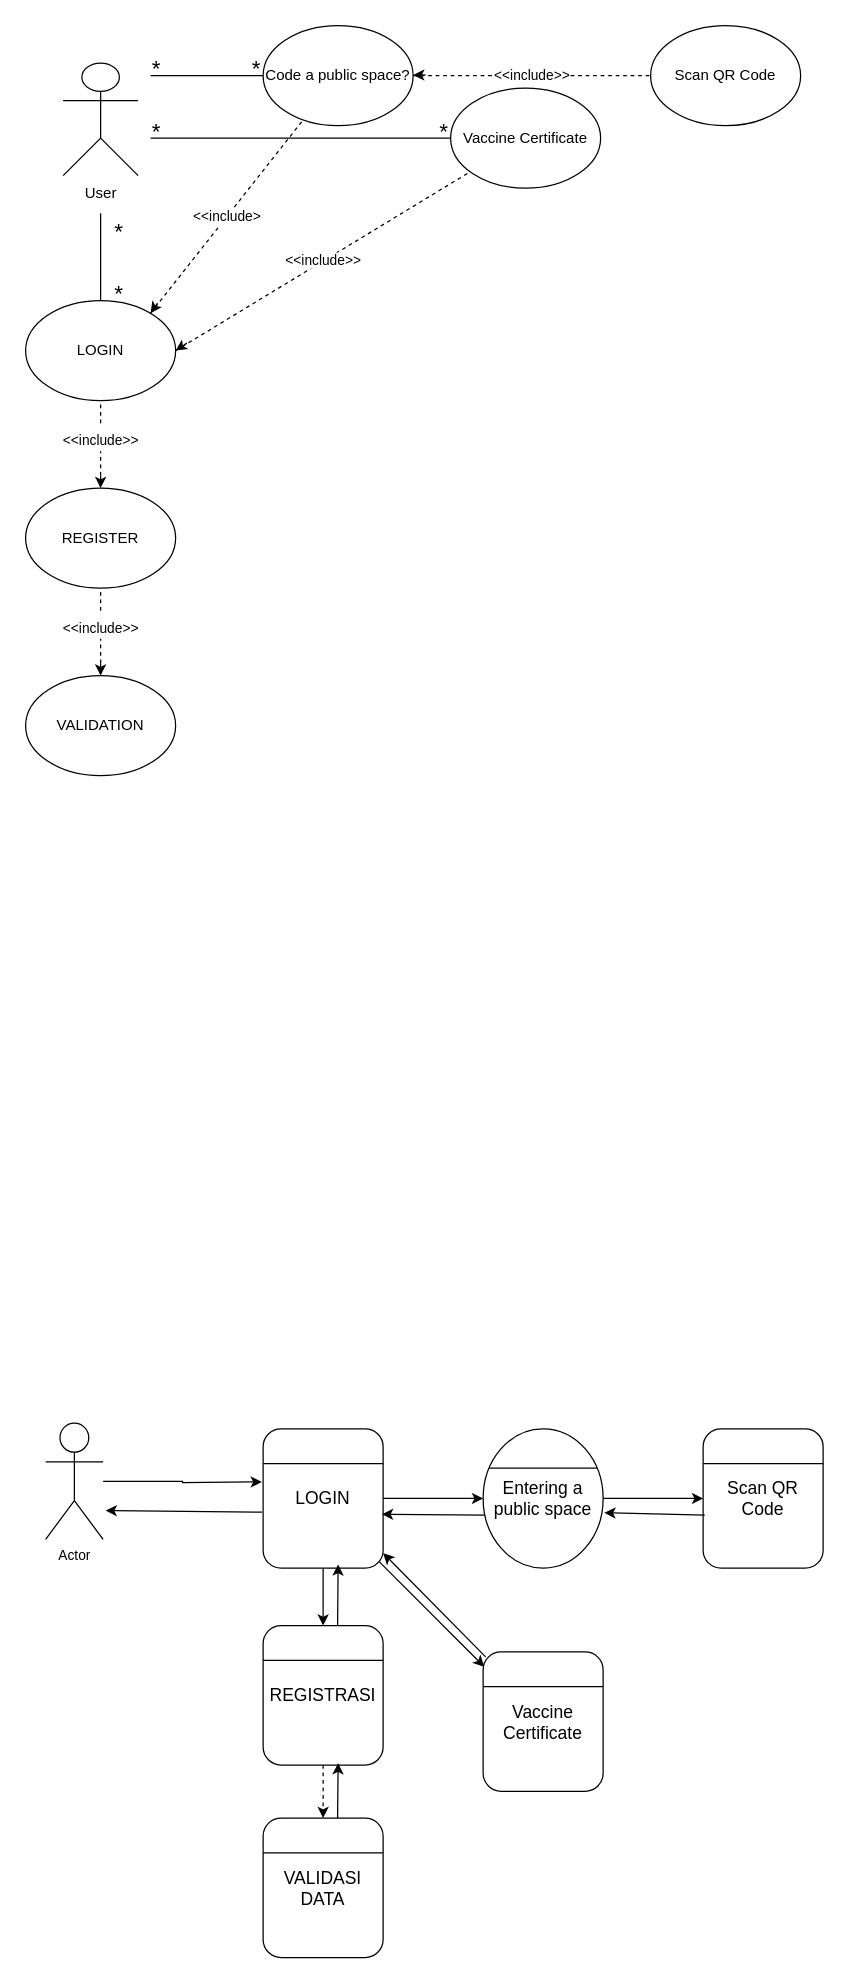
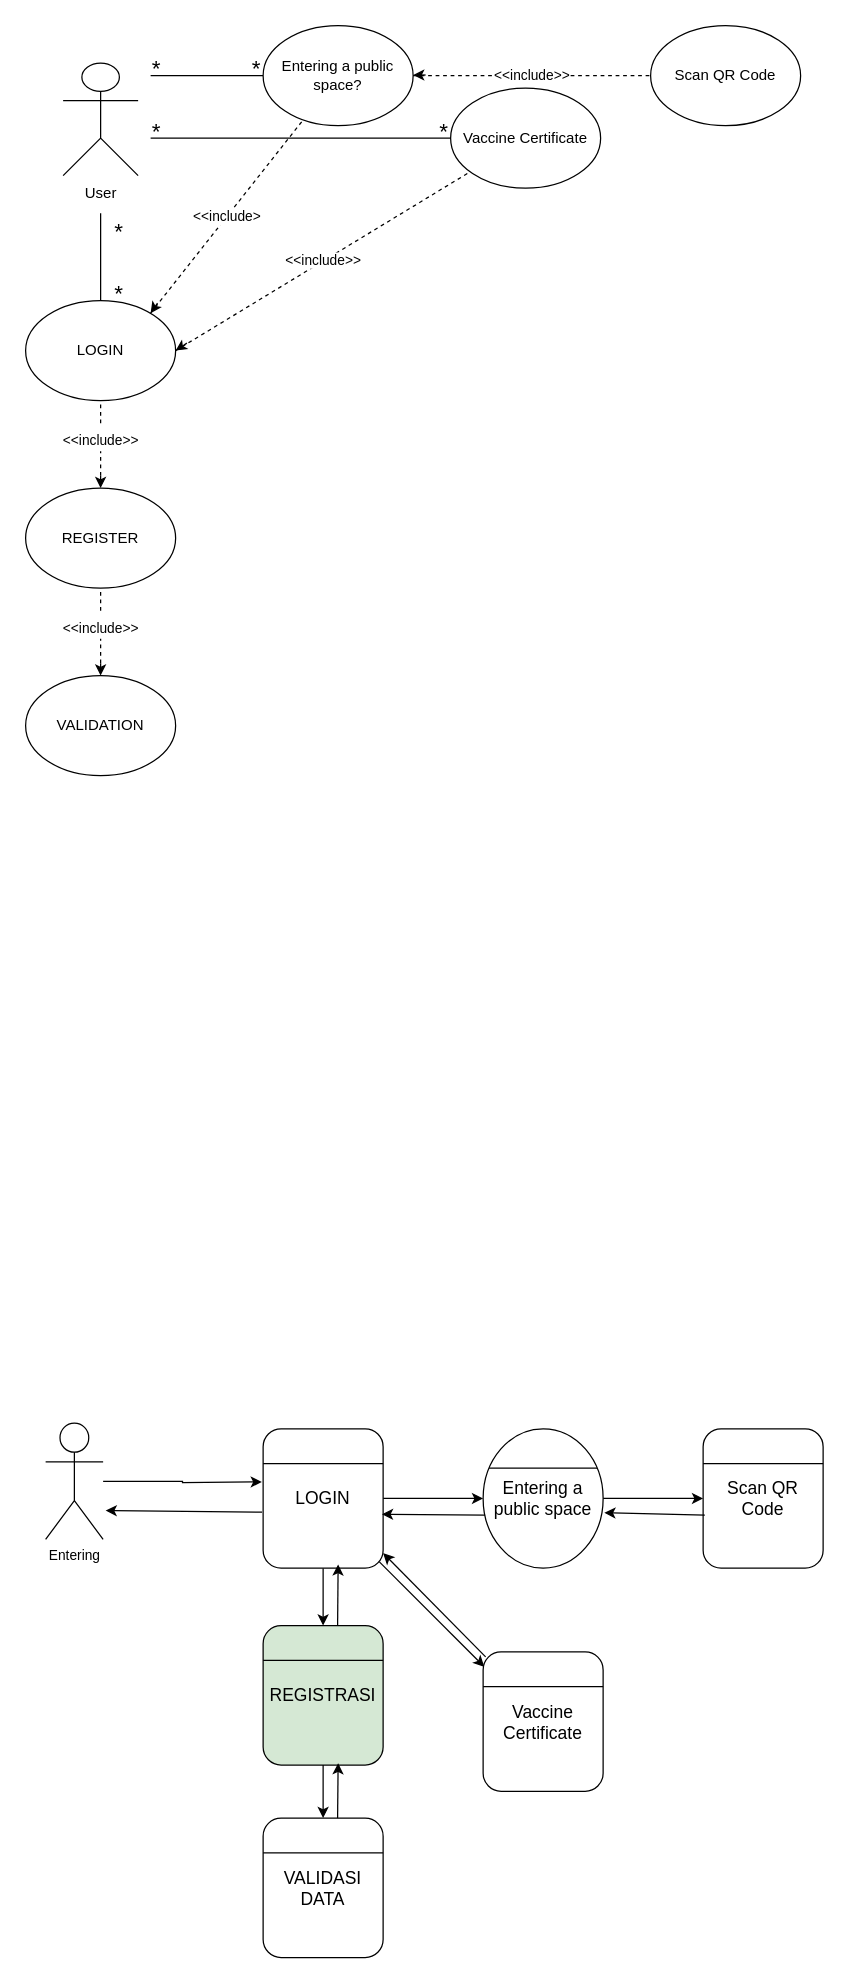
(338, 76) -> (338, 76)
(75, 1556) -> (75, 1556)
(323, 1695) -> (323, 1695)
(323, 1788) -> (323, 1788)
